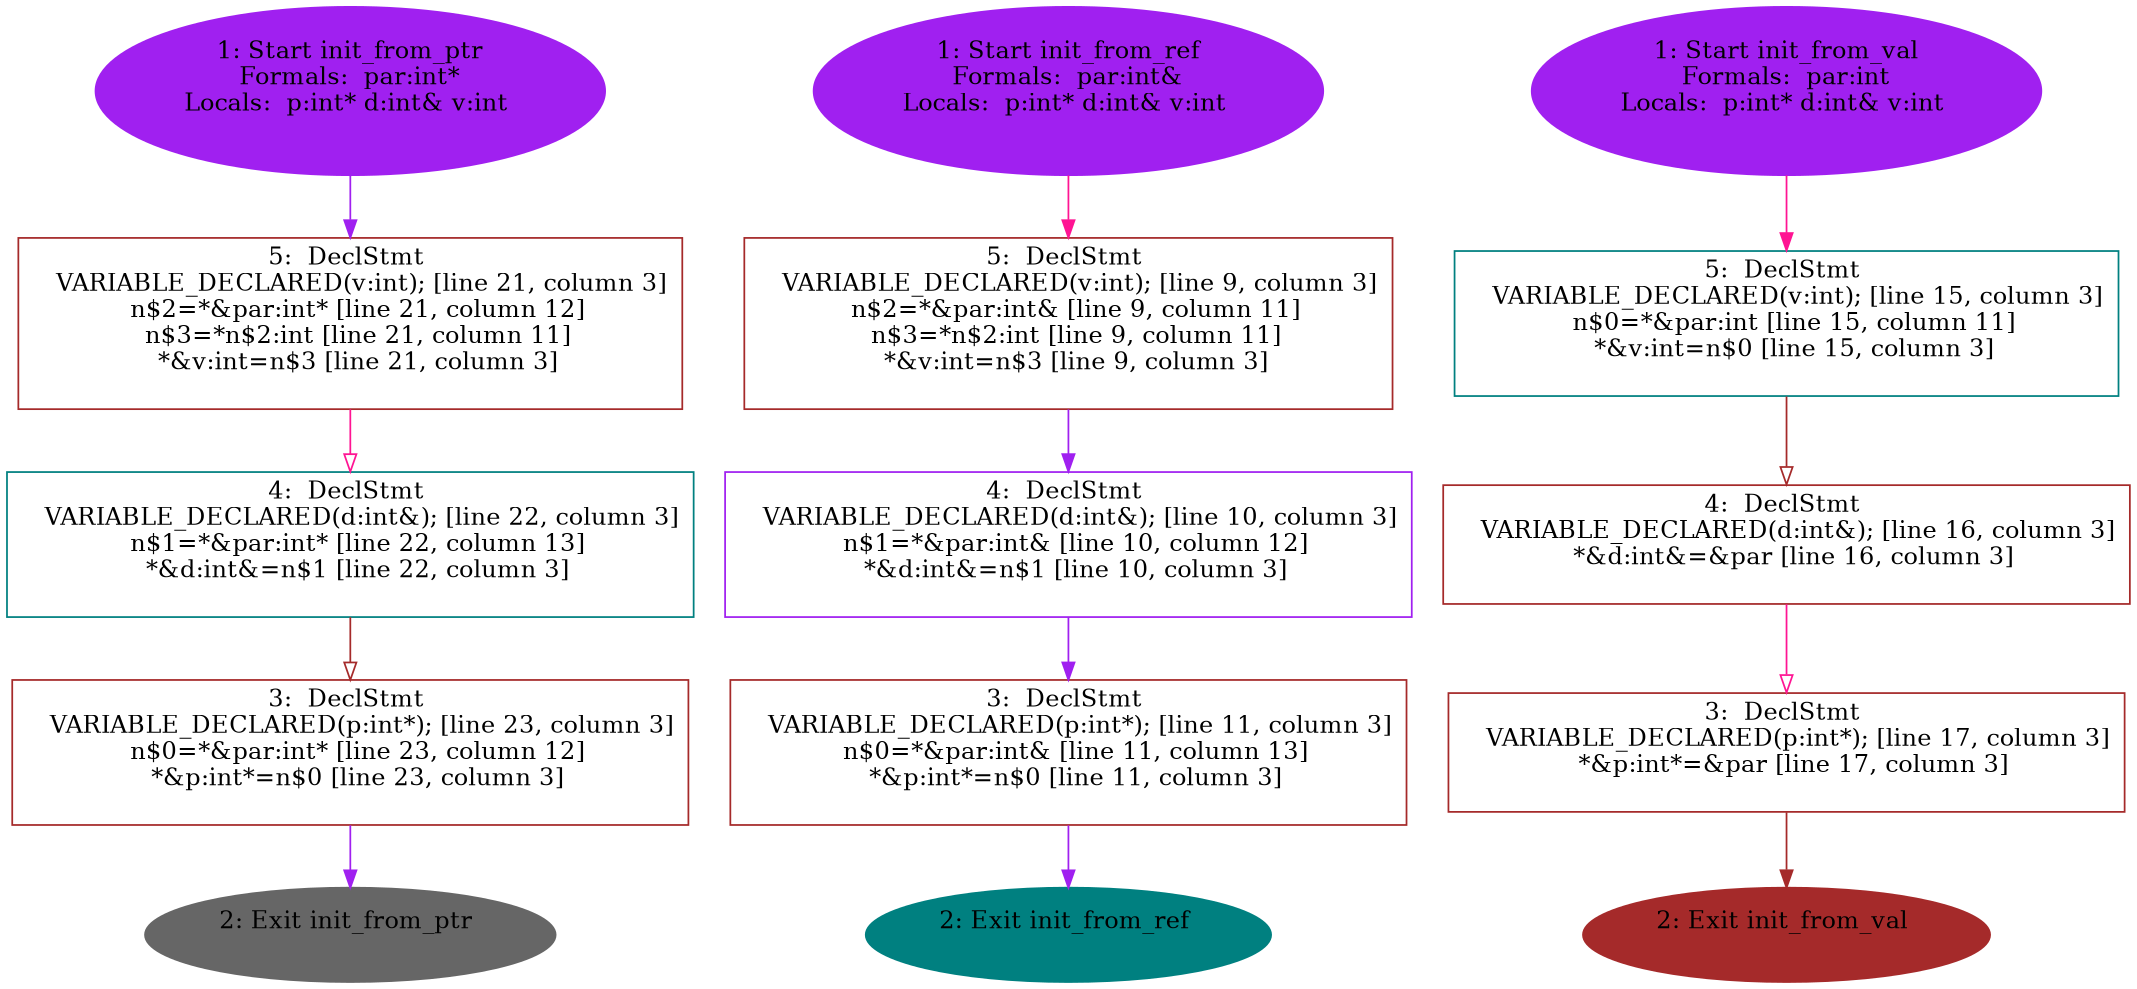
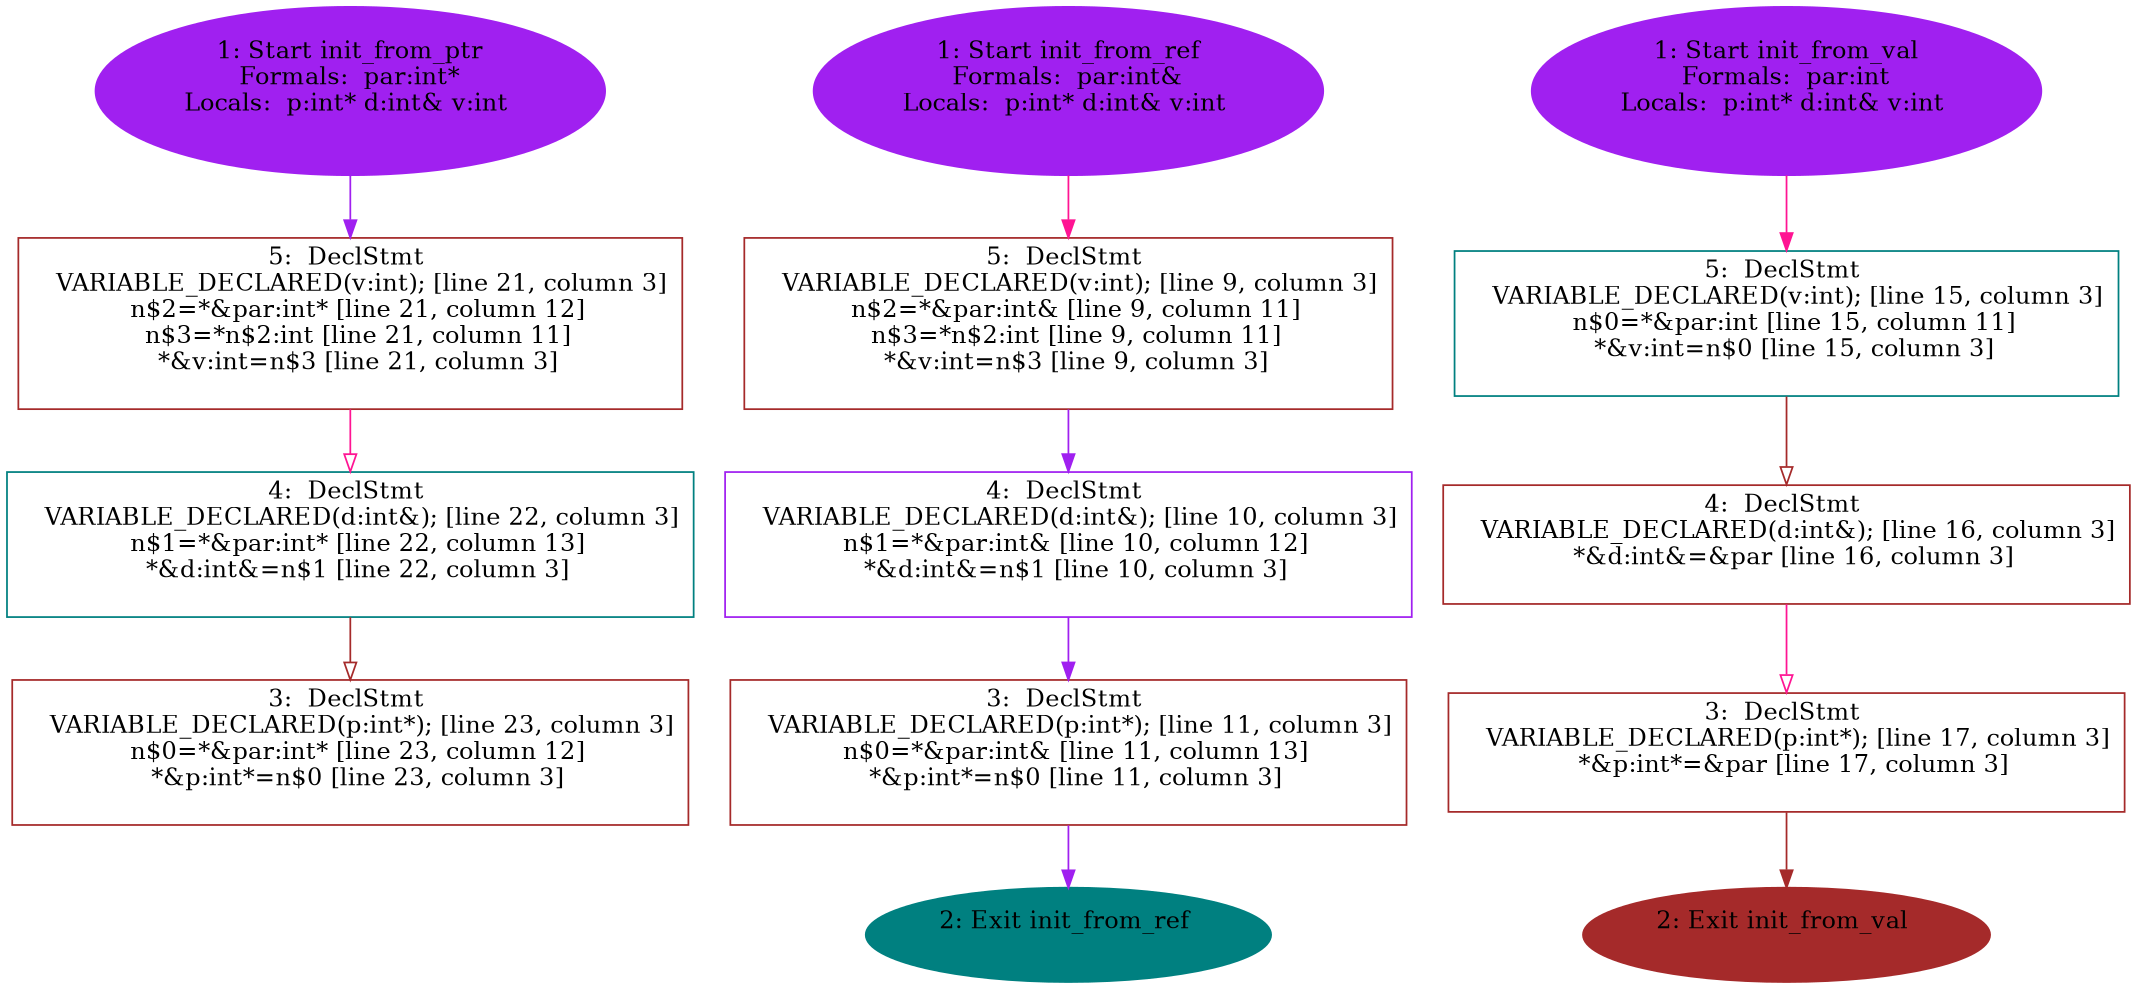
(350, 935) -> none
